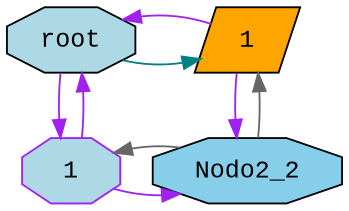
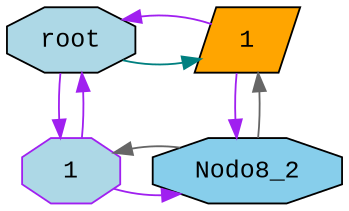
(247, 171) -> (247, 171)
